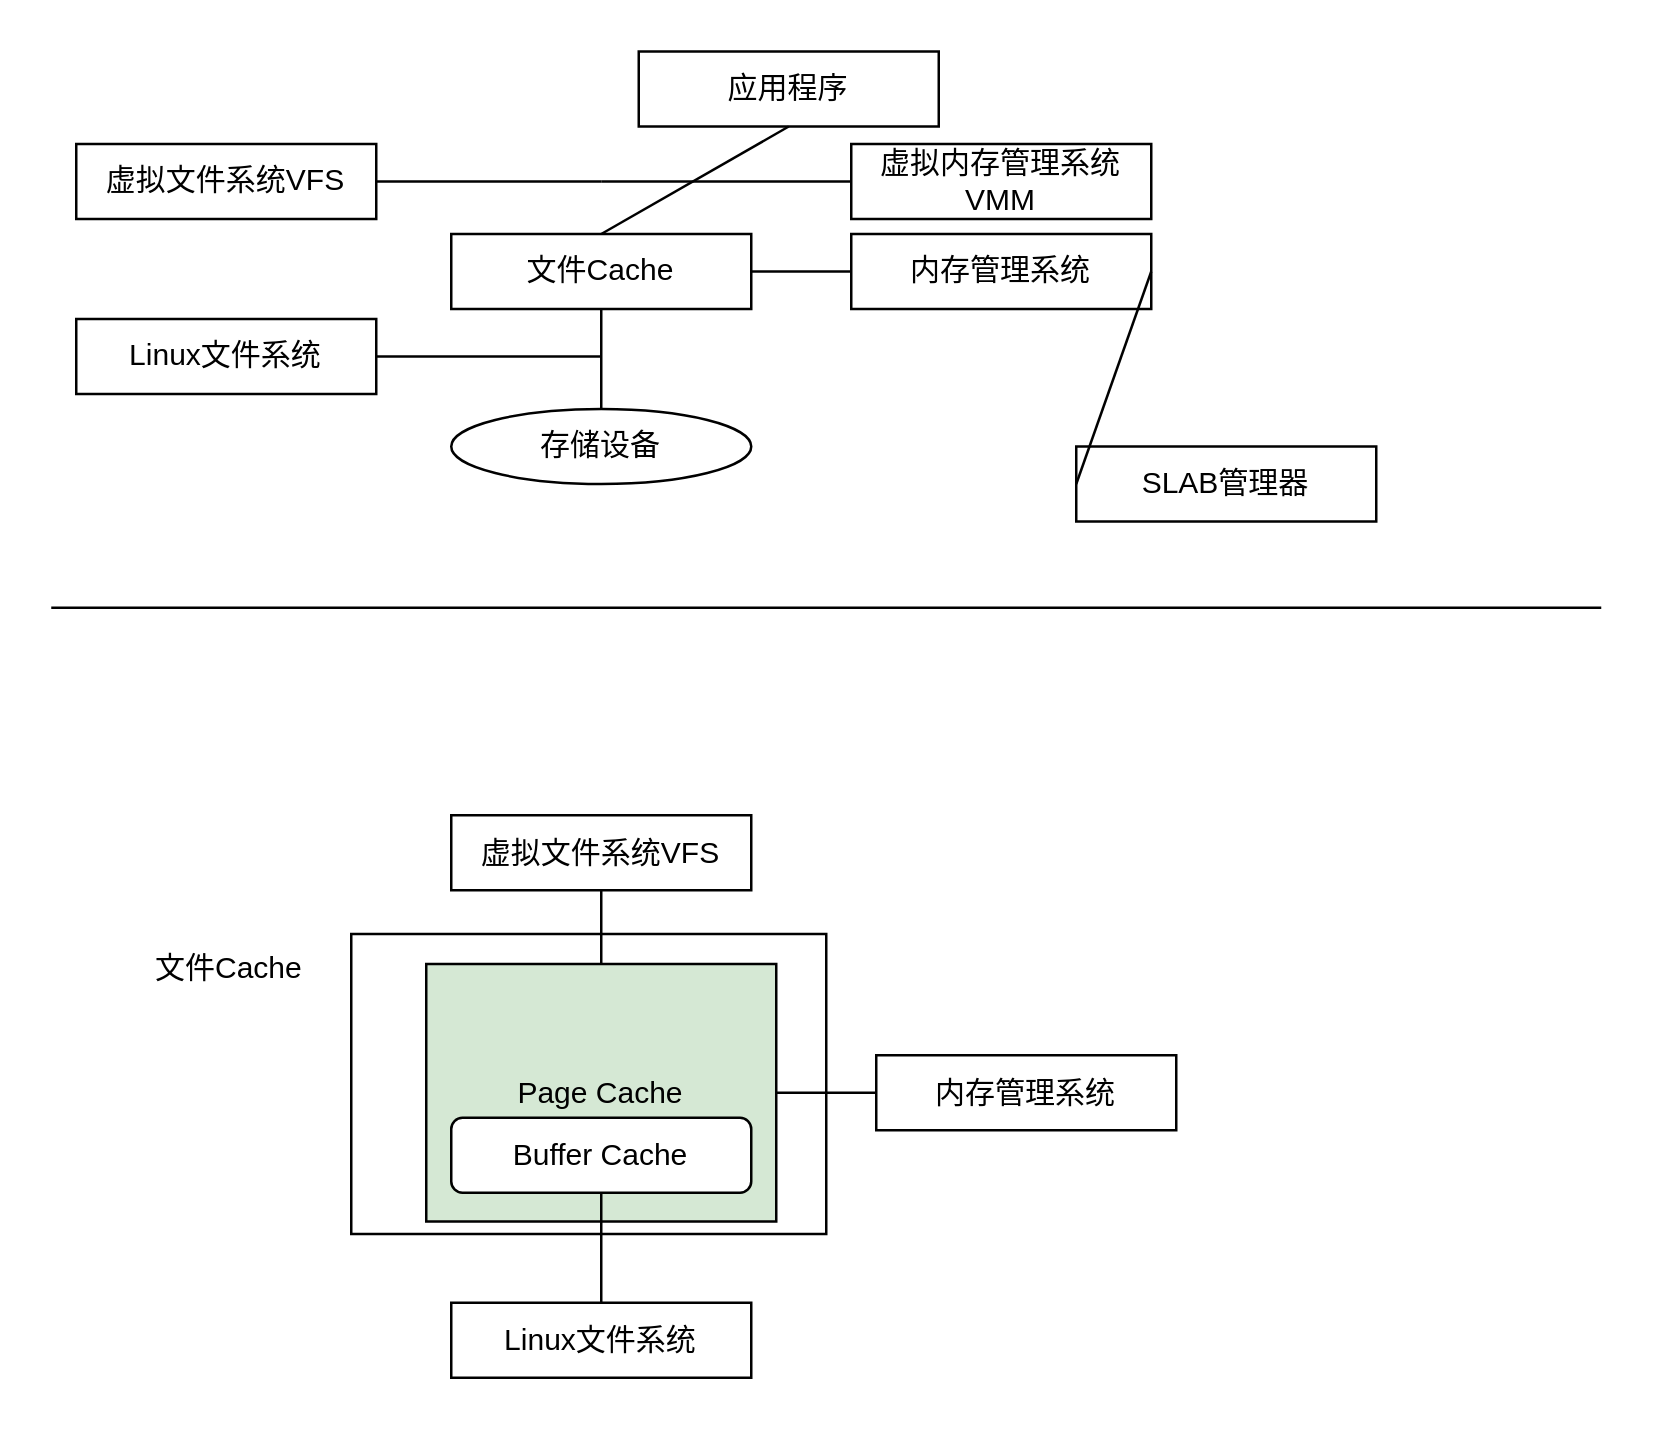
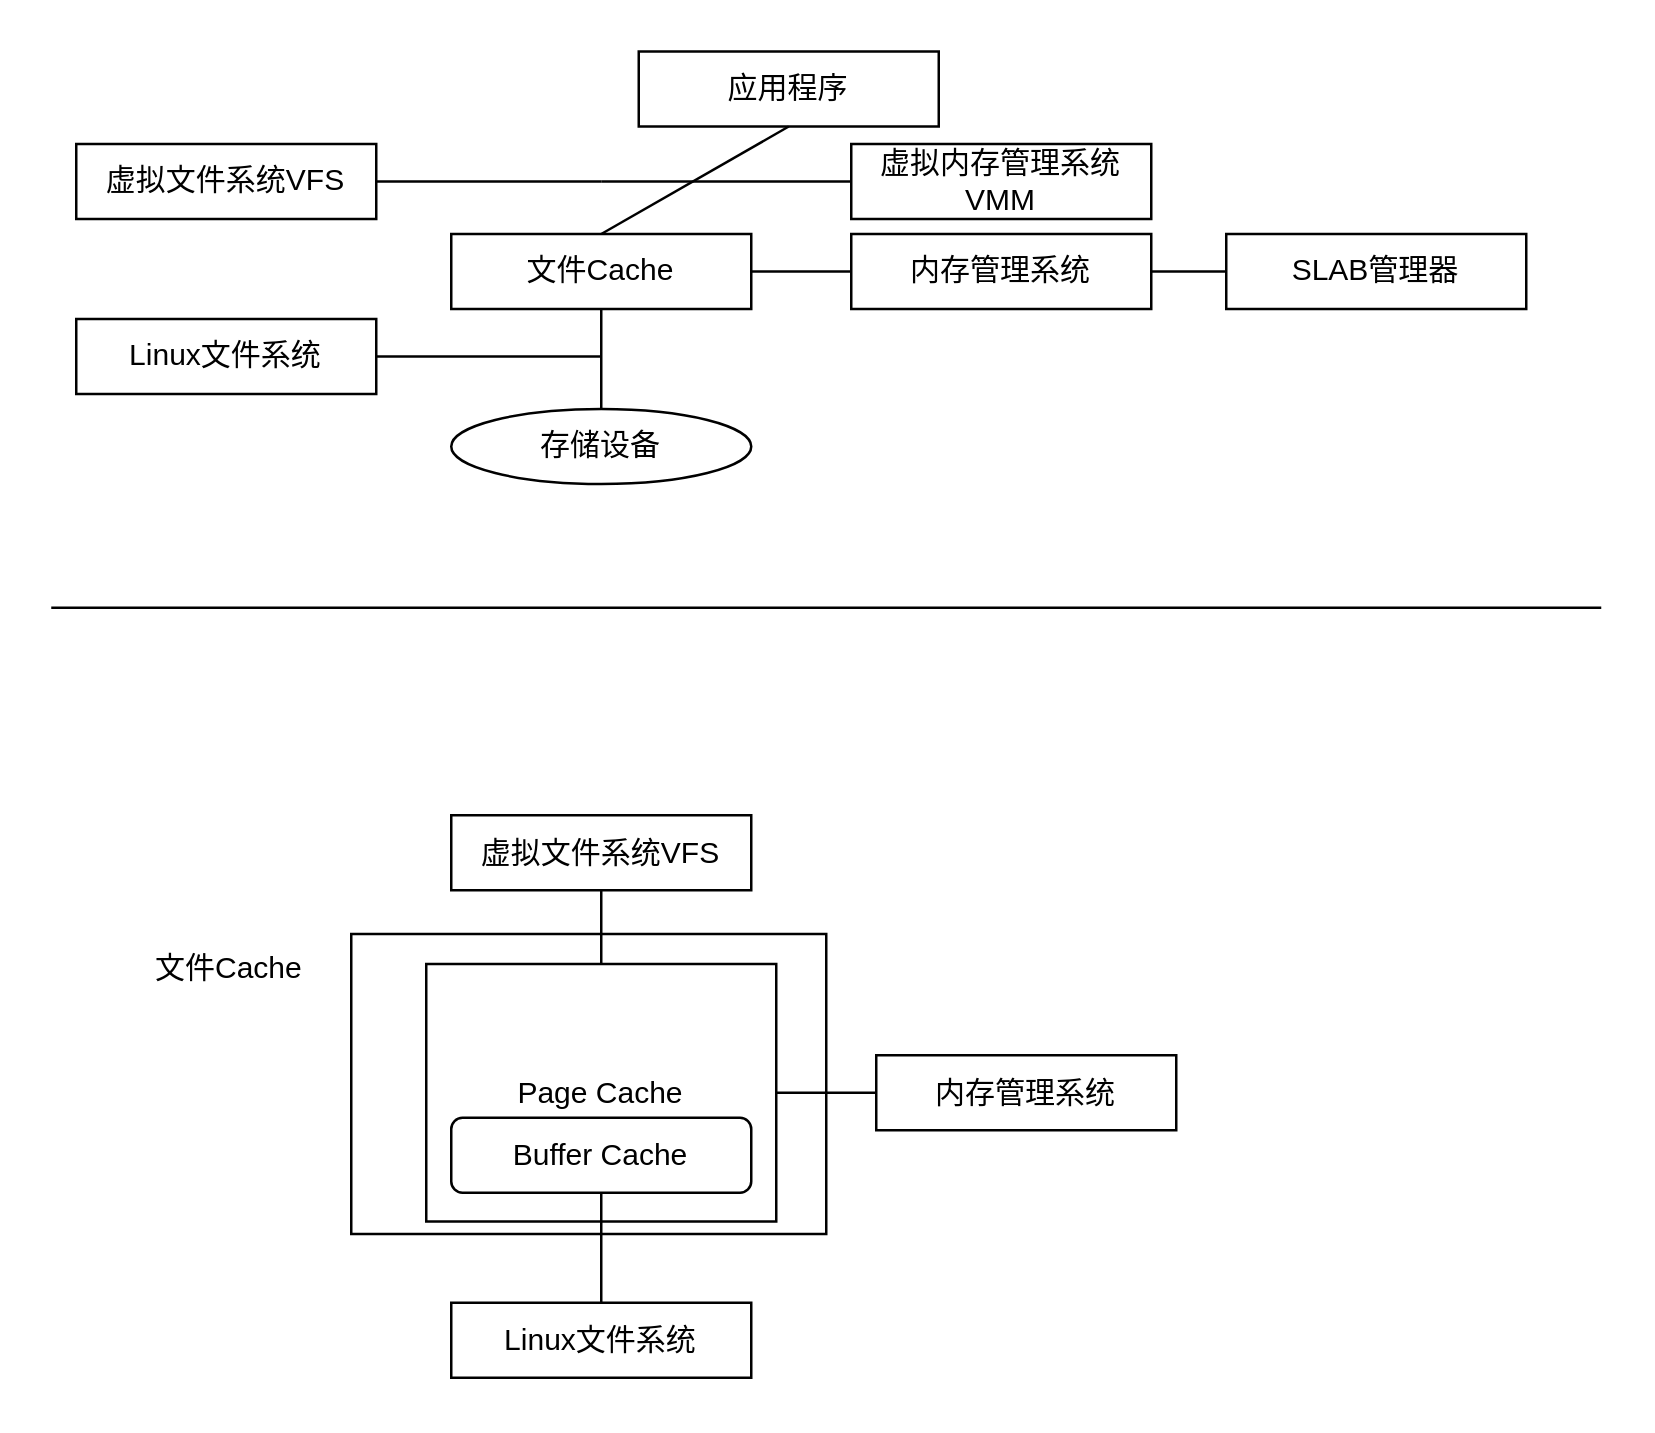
(1226, 484) -> (1376, 271)
(601, 1093) -> (601, 1093)
